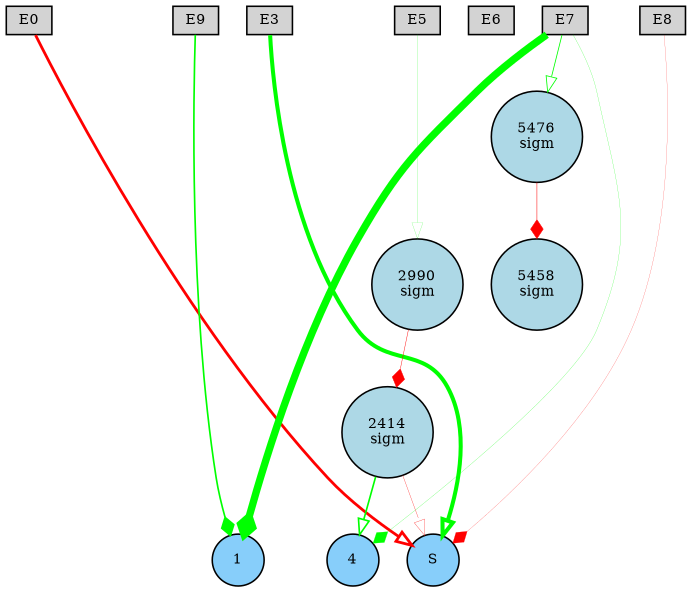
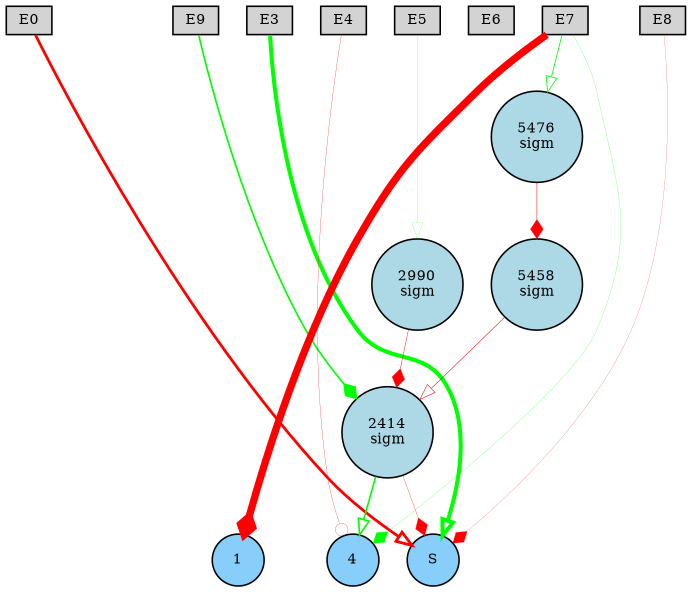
none -> (344, 20)
(353, 247) -> (353, 247)
(197, 277) -> (254, 217)
none -> (468, 353)
(411, 497) -> (411, 497)
